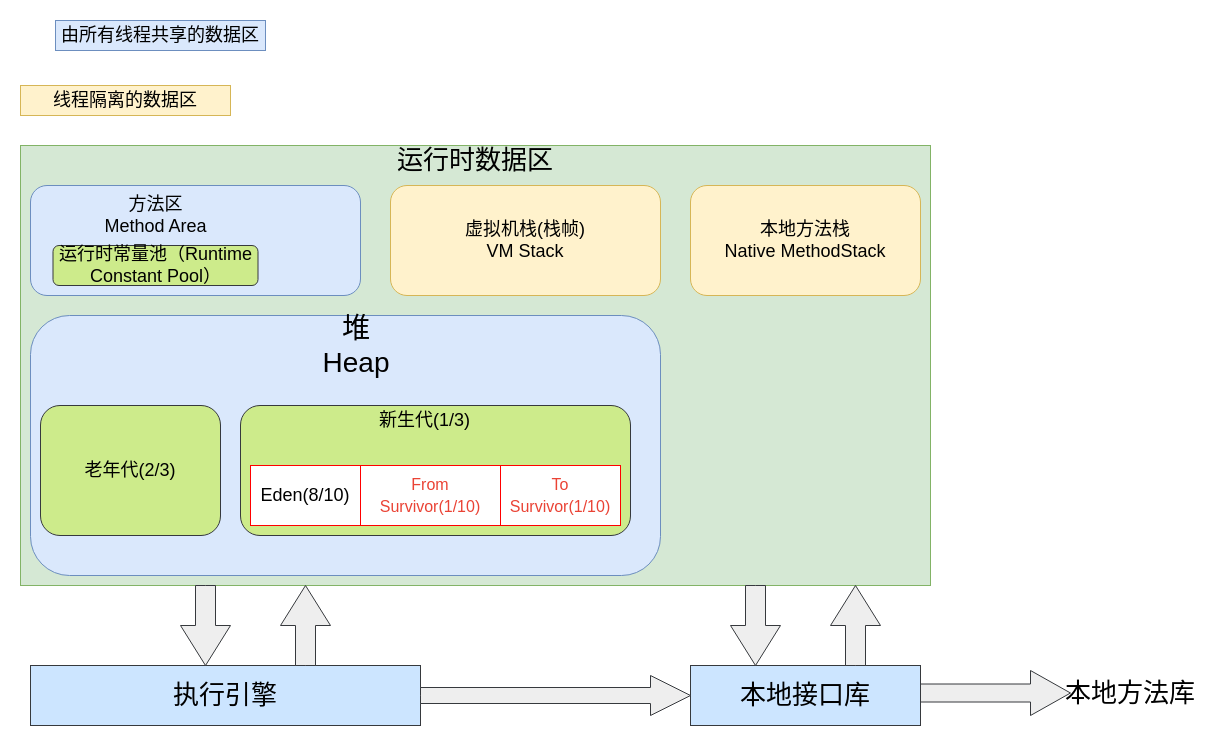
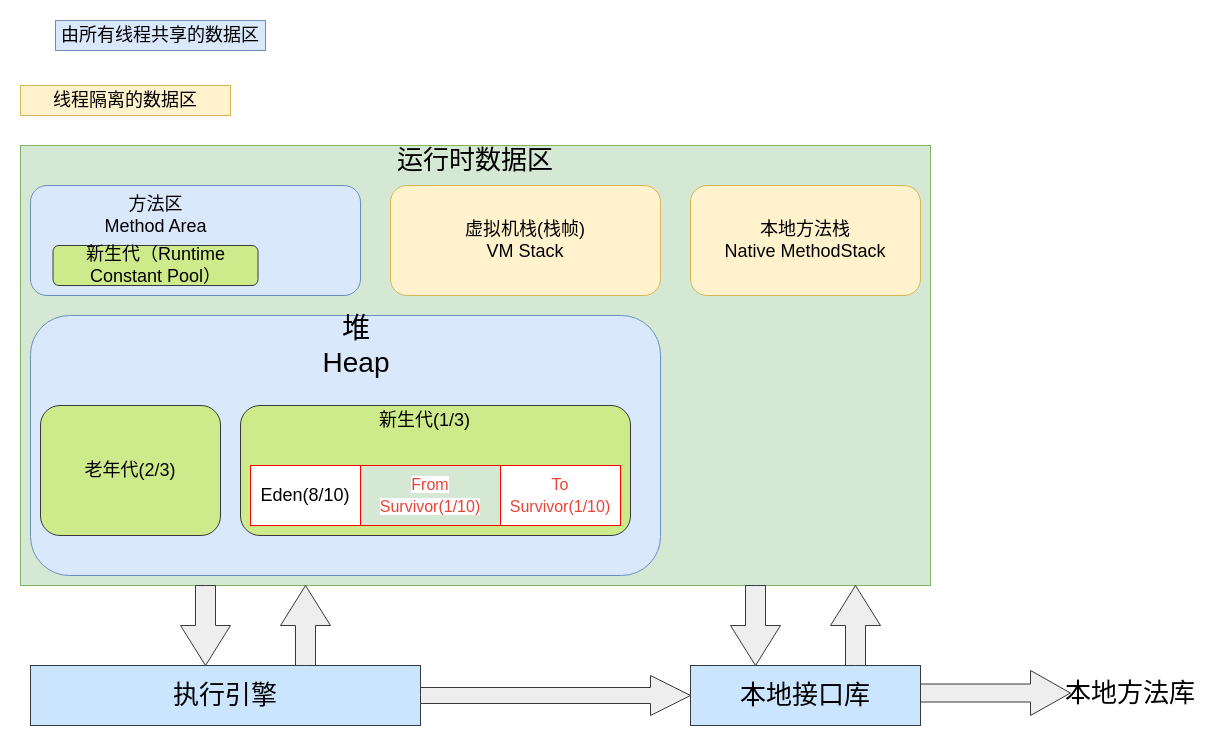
(156, 266) -> (156, 266)
(431, 496) -> (431, 496)
